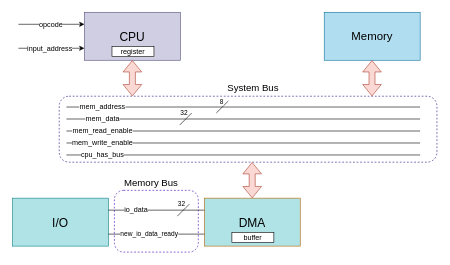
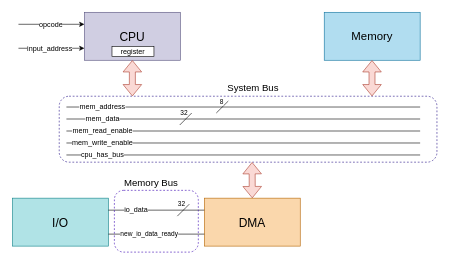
(252, 222) -> (252, 222)
(253, 238) -> none
